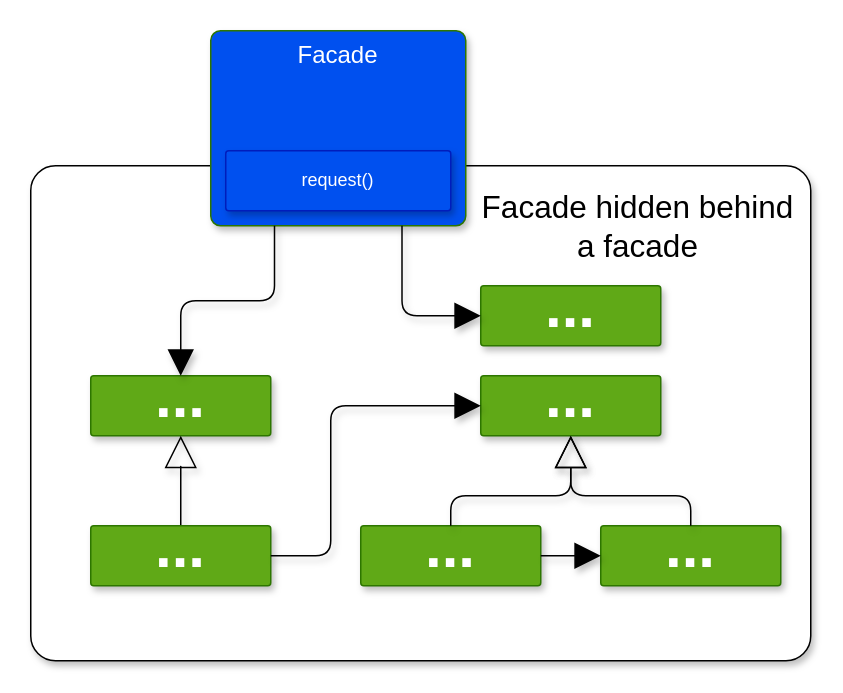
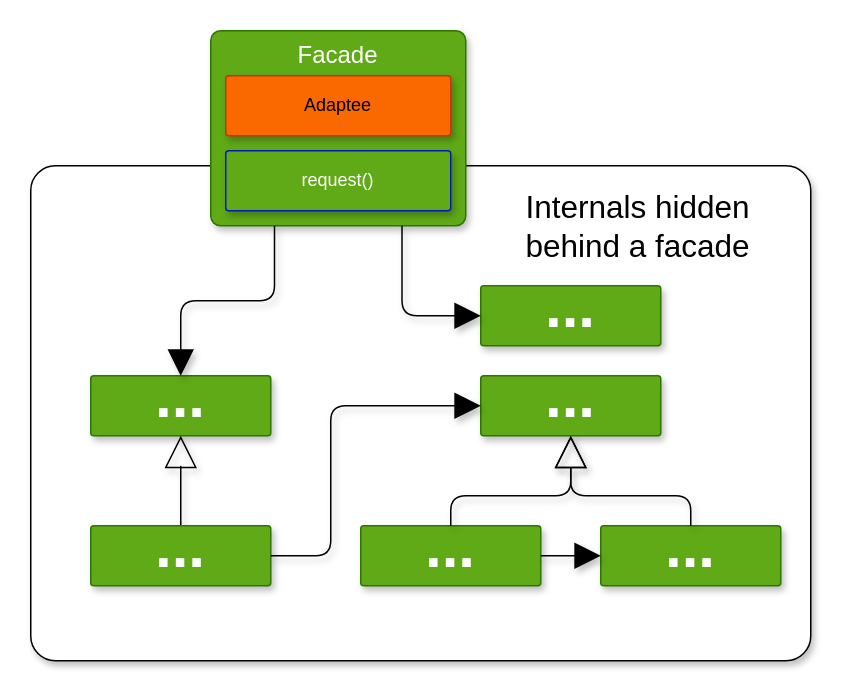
(338, 52) -> (338, 52)
none -> (338, 106)
(338, 181) -> (338, 181)
(638, 226) -> (638, 226)
